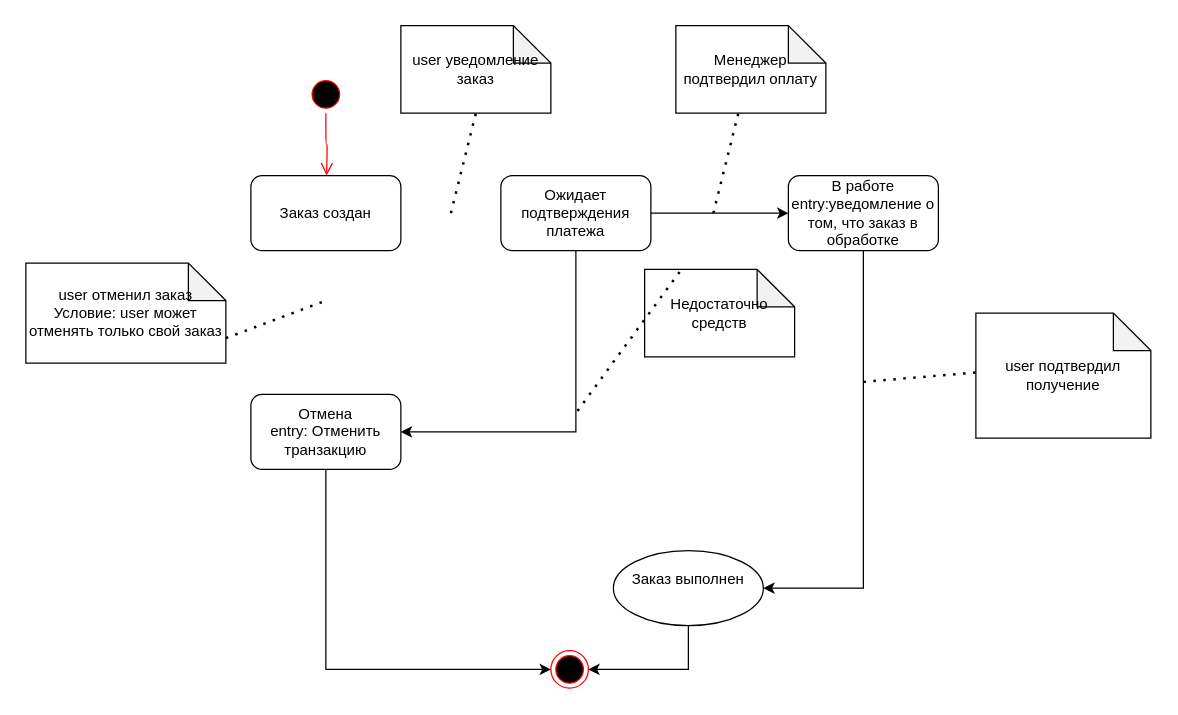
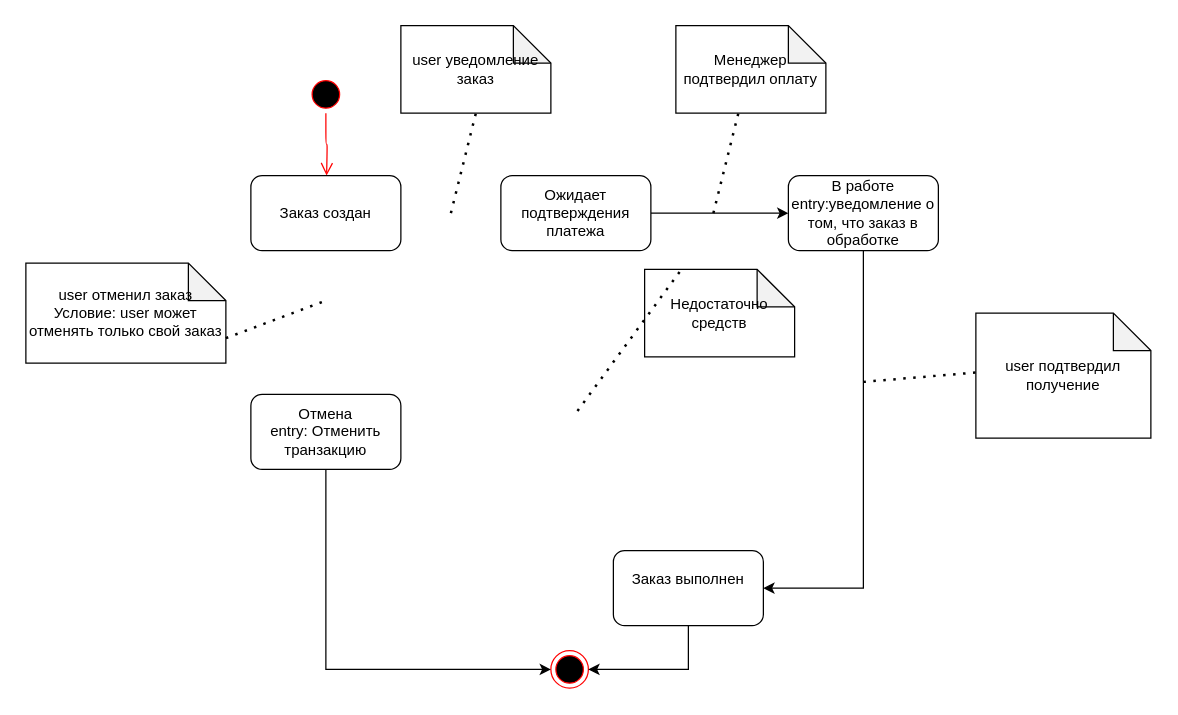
(576, 425) -> none
(688, 588) -> (688, 588)
